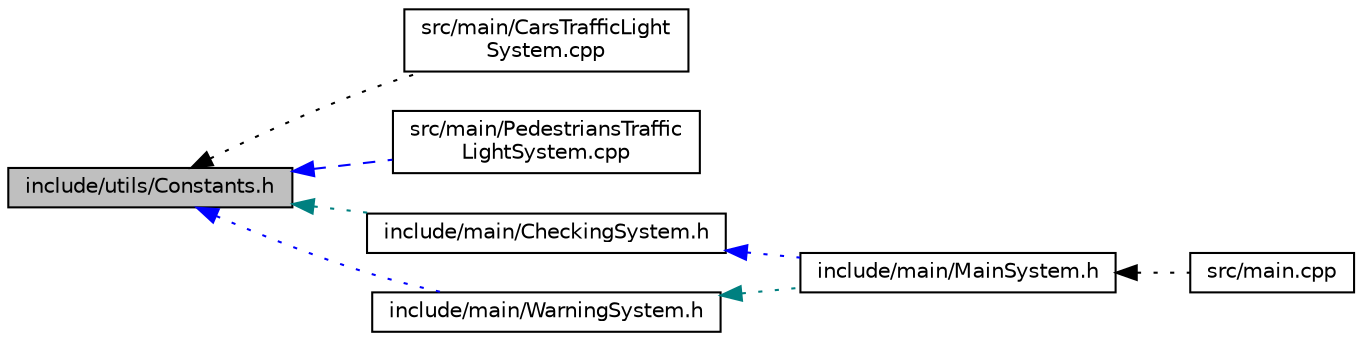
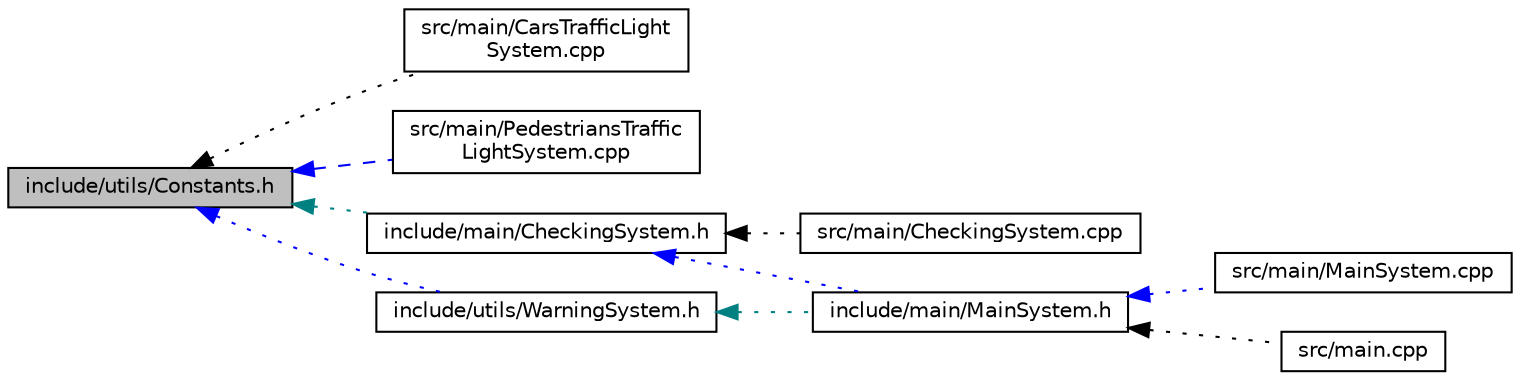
none -> (970, 233)
none -> (1363, 273)
(546, 312) -> (546, 312)
